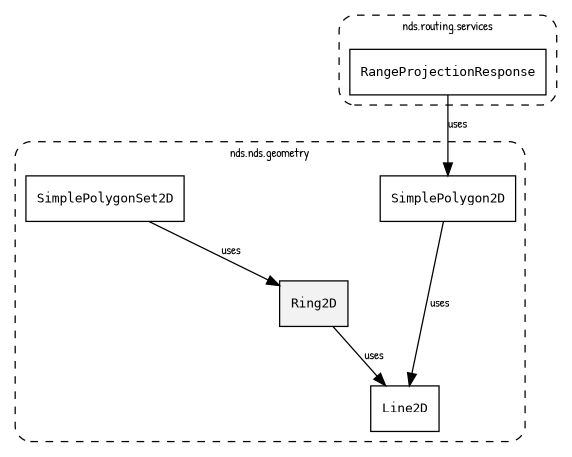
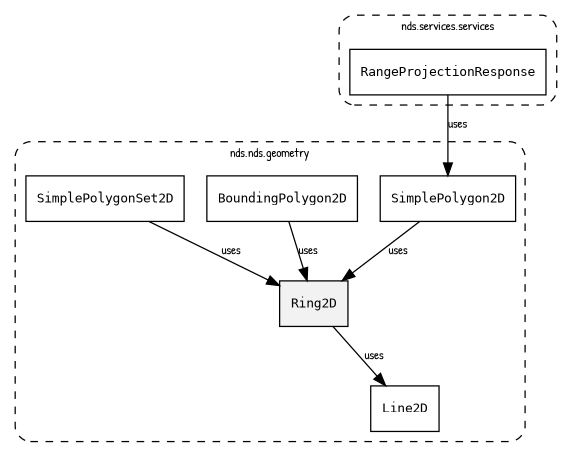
(448, 27) -> (448, 27)
none -> (282, 199)
(428, 297) -> (386, 247)
